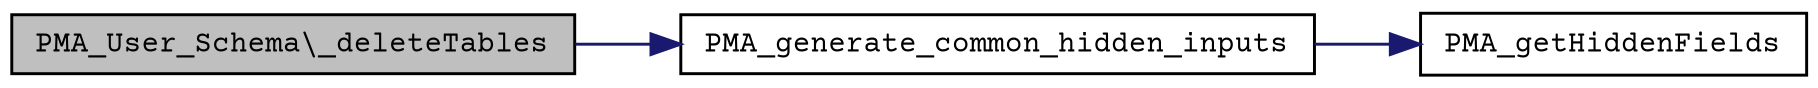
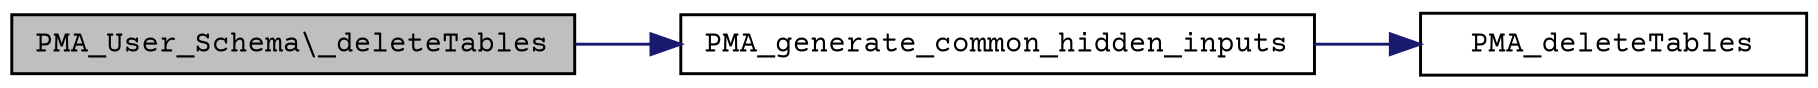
(1614, 44) -> (1614, 44)
